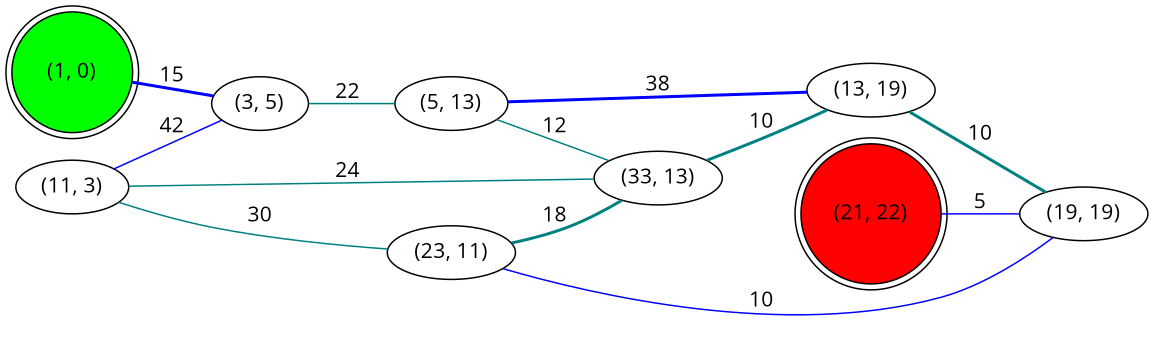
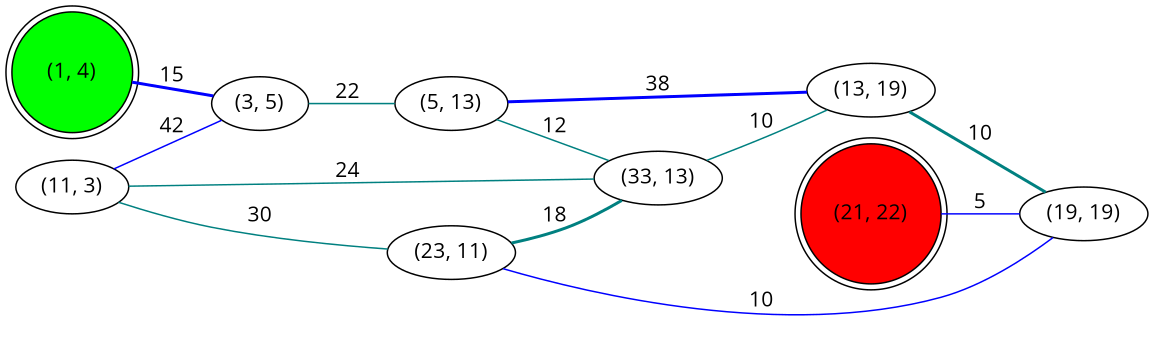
(72, 72) -> (72, 72)
(767, 136) -> (767, 136)
